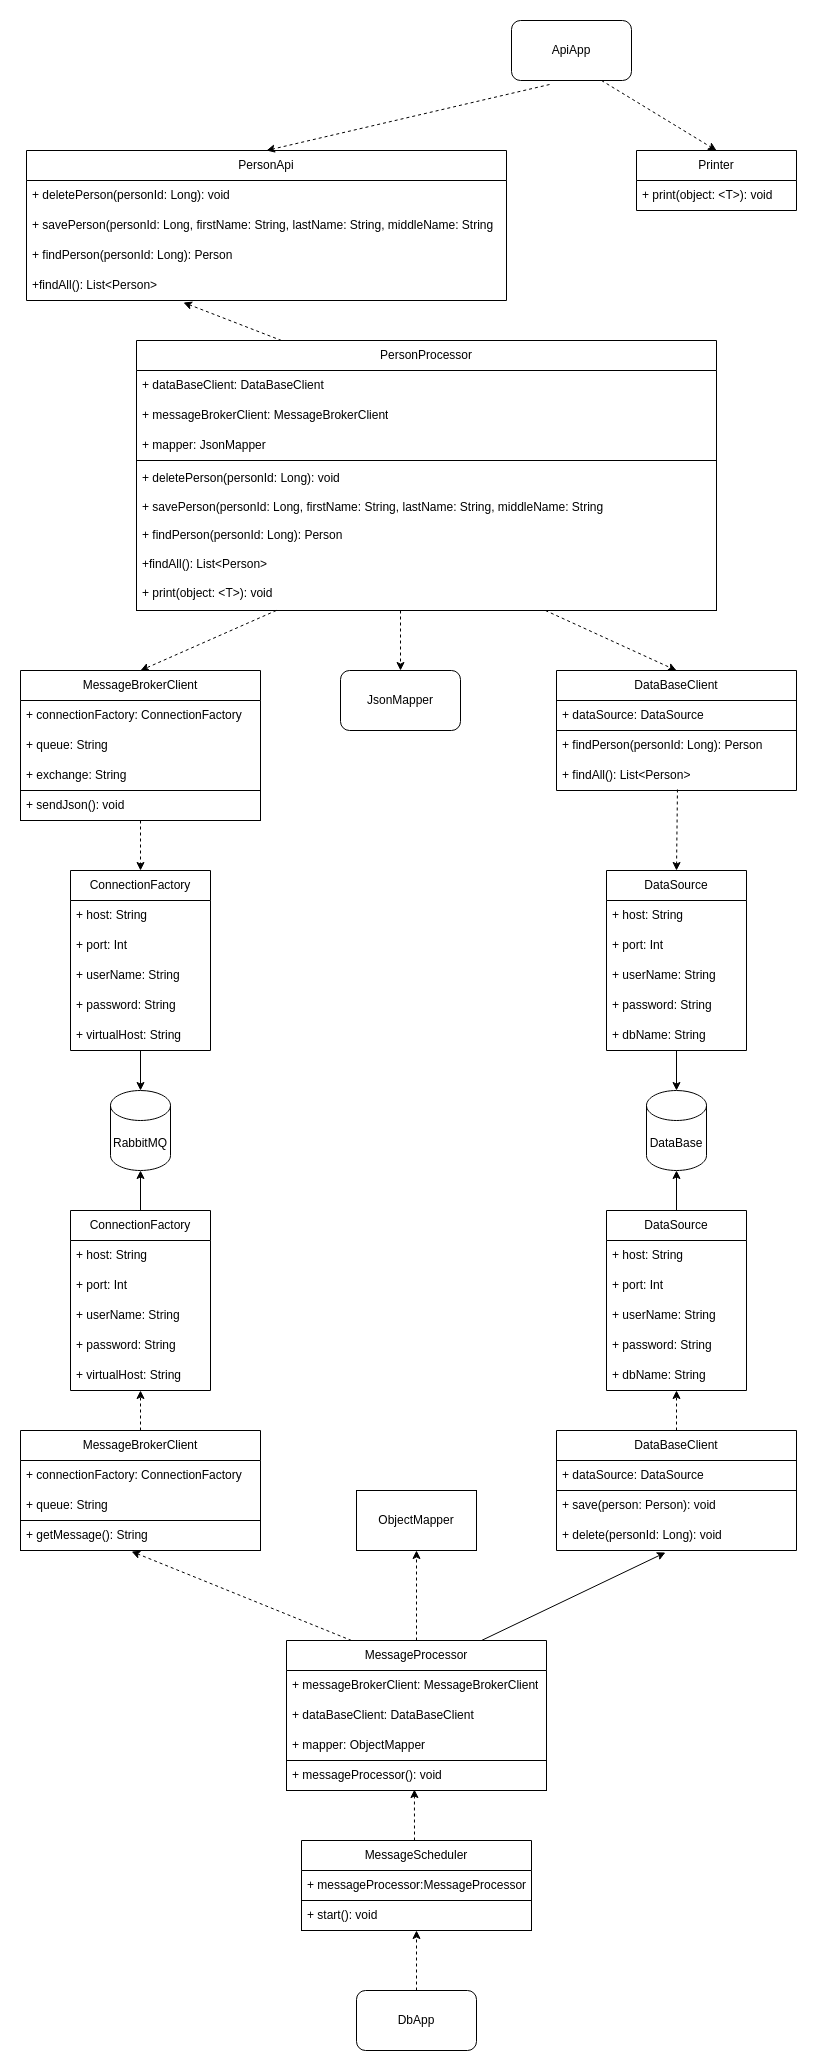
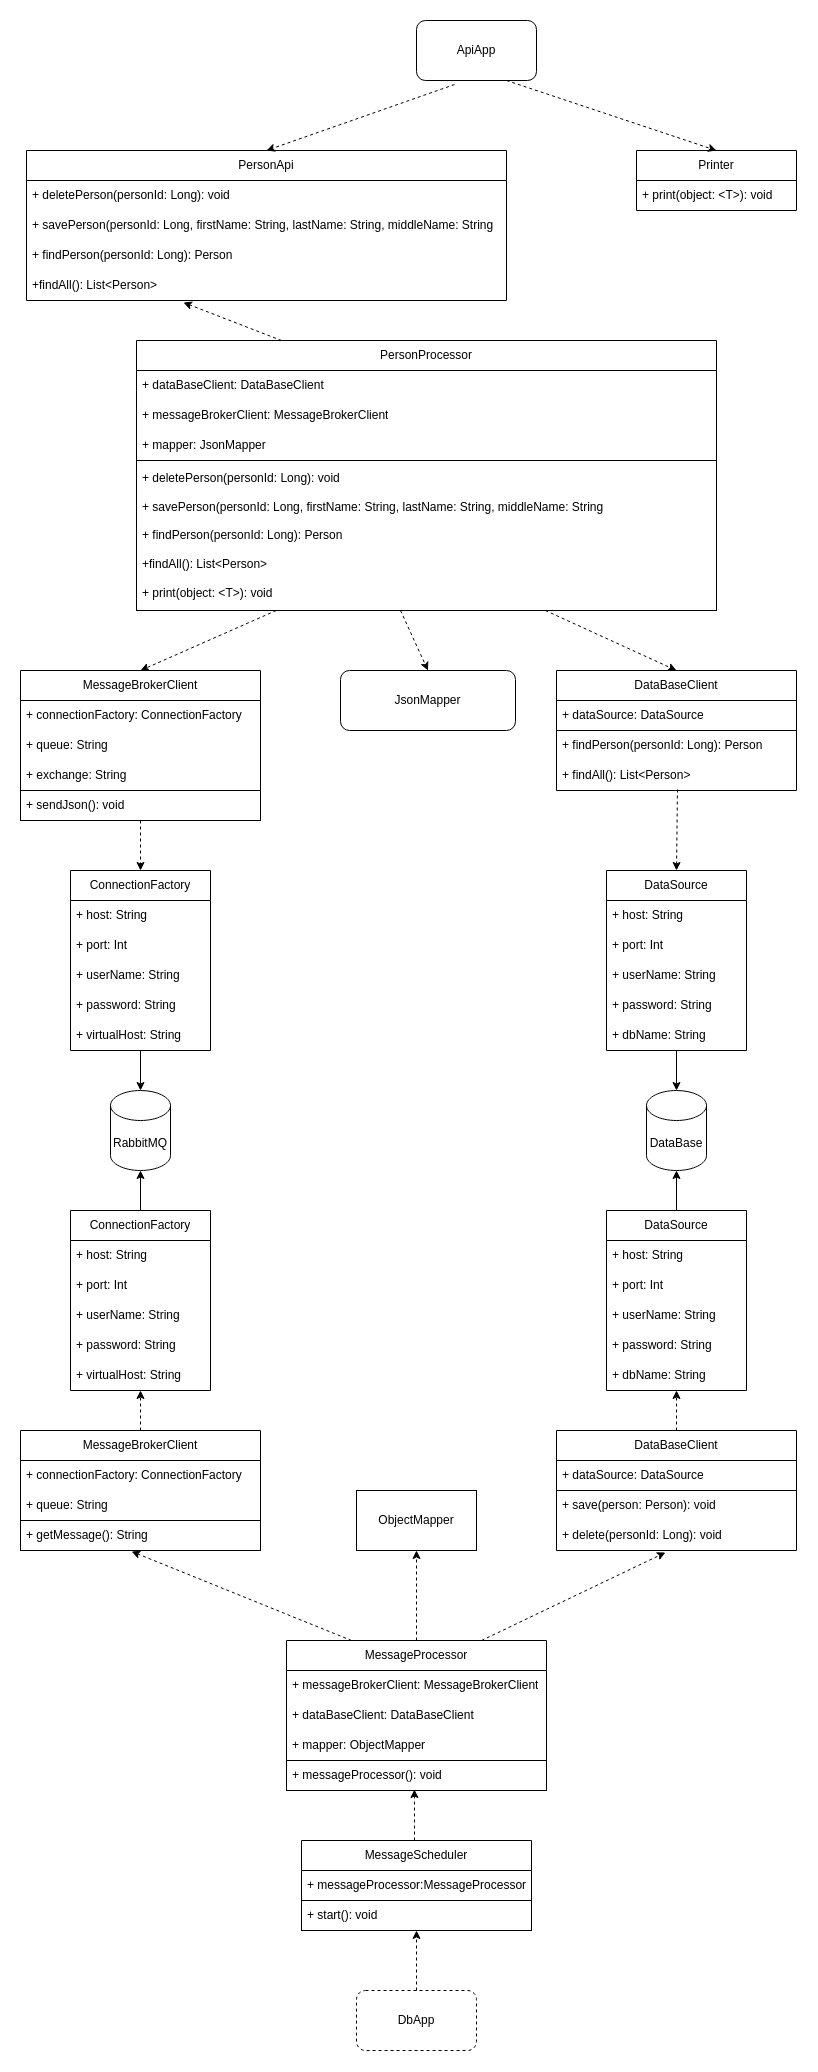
(572, 51) -> (477, 51)
(401, 701) -> (428, 701)
(571, 1598) -> (571, 1598)
(417, 2021) -> (417, 2021)
